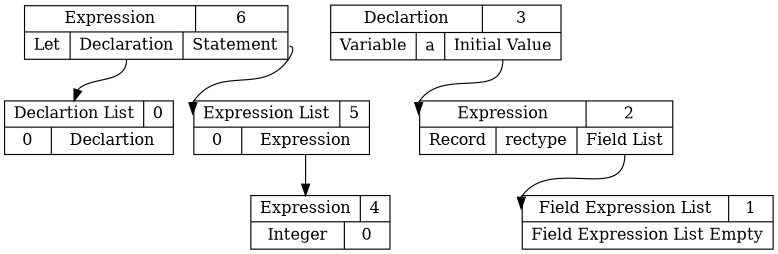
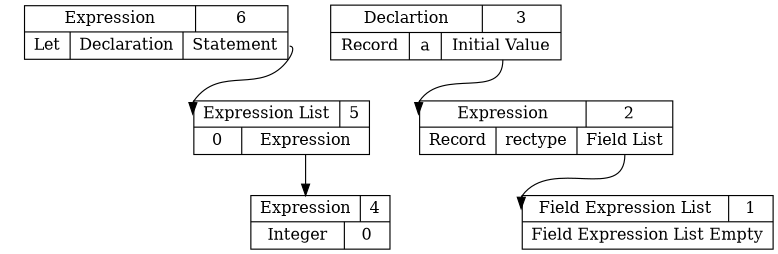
(373, 46) -> (370, 46)
(89, 128) -> none
